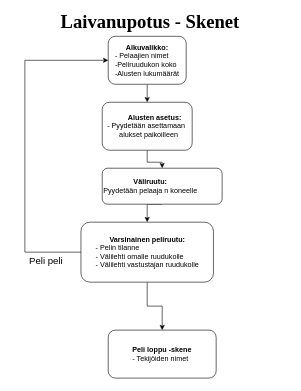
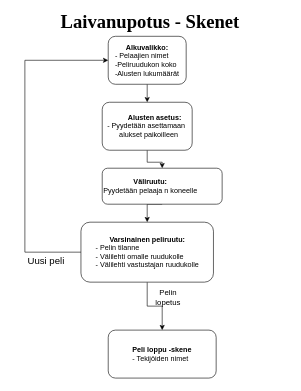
(46, 261) -> (46, 261)
none -> (168, 297)
